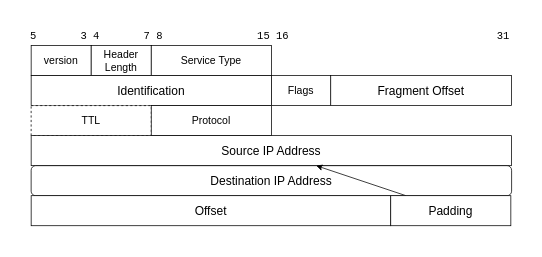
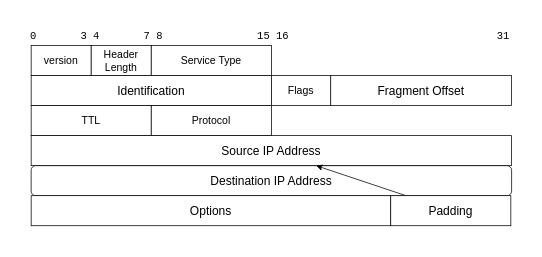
(184, 36) -> (184, 36)
(91, 120) -> (91, 120)
(211, 210) -> (211, 210)
